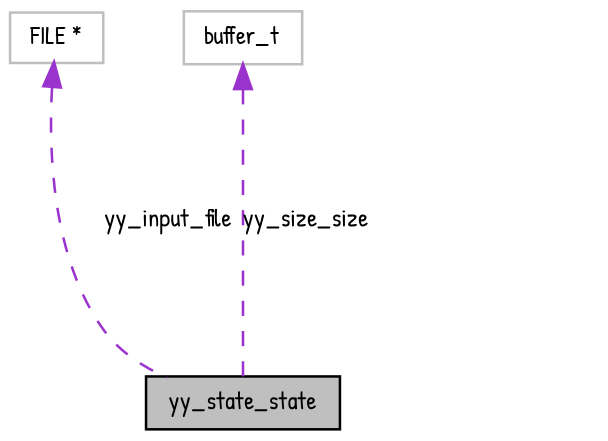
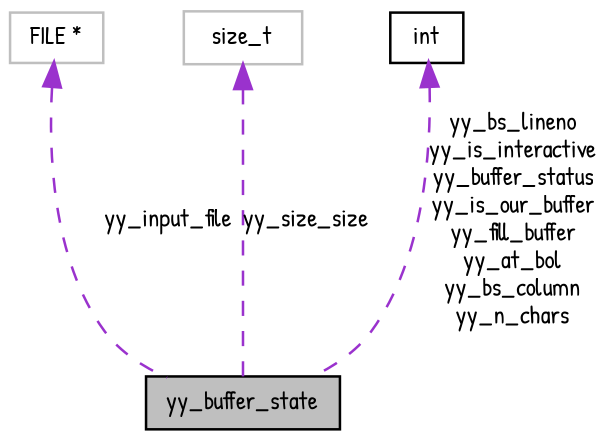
(243, 38) -> (243, 38)
none -> (427, 38)
(243, 403) -> (243, 403)
